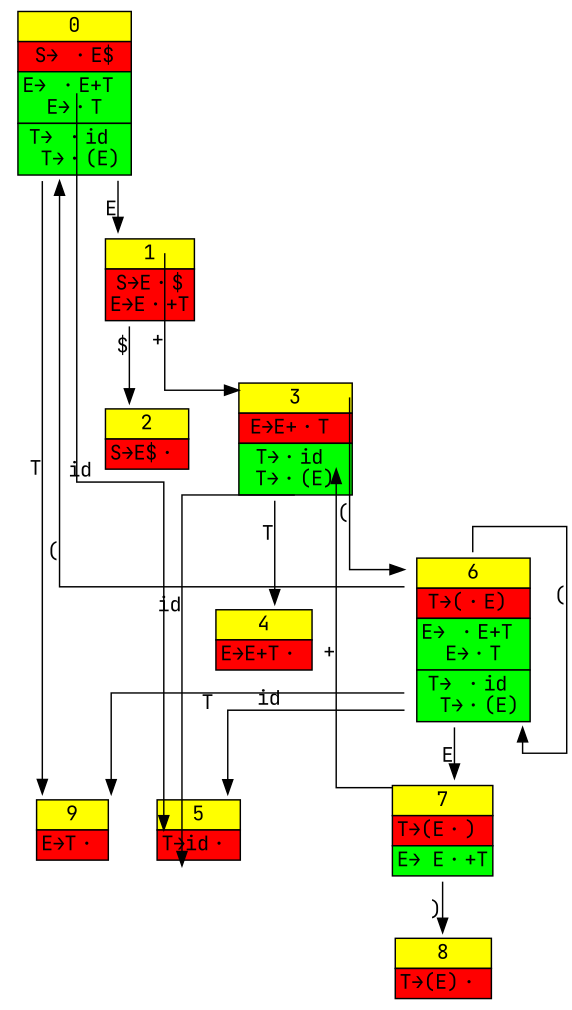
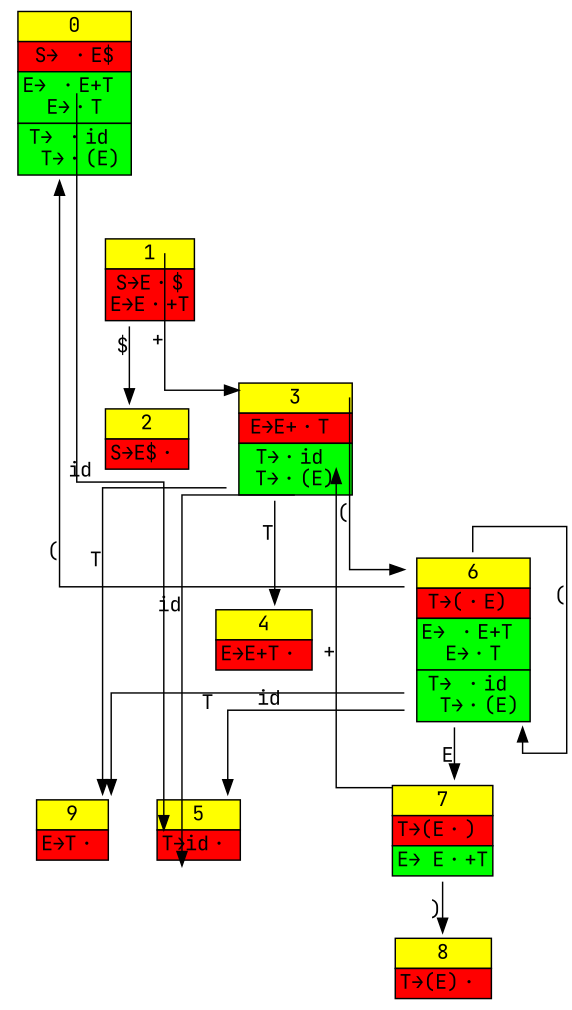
(118, 199) -> none
(42, 480) -> (103, 572)
